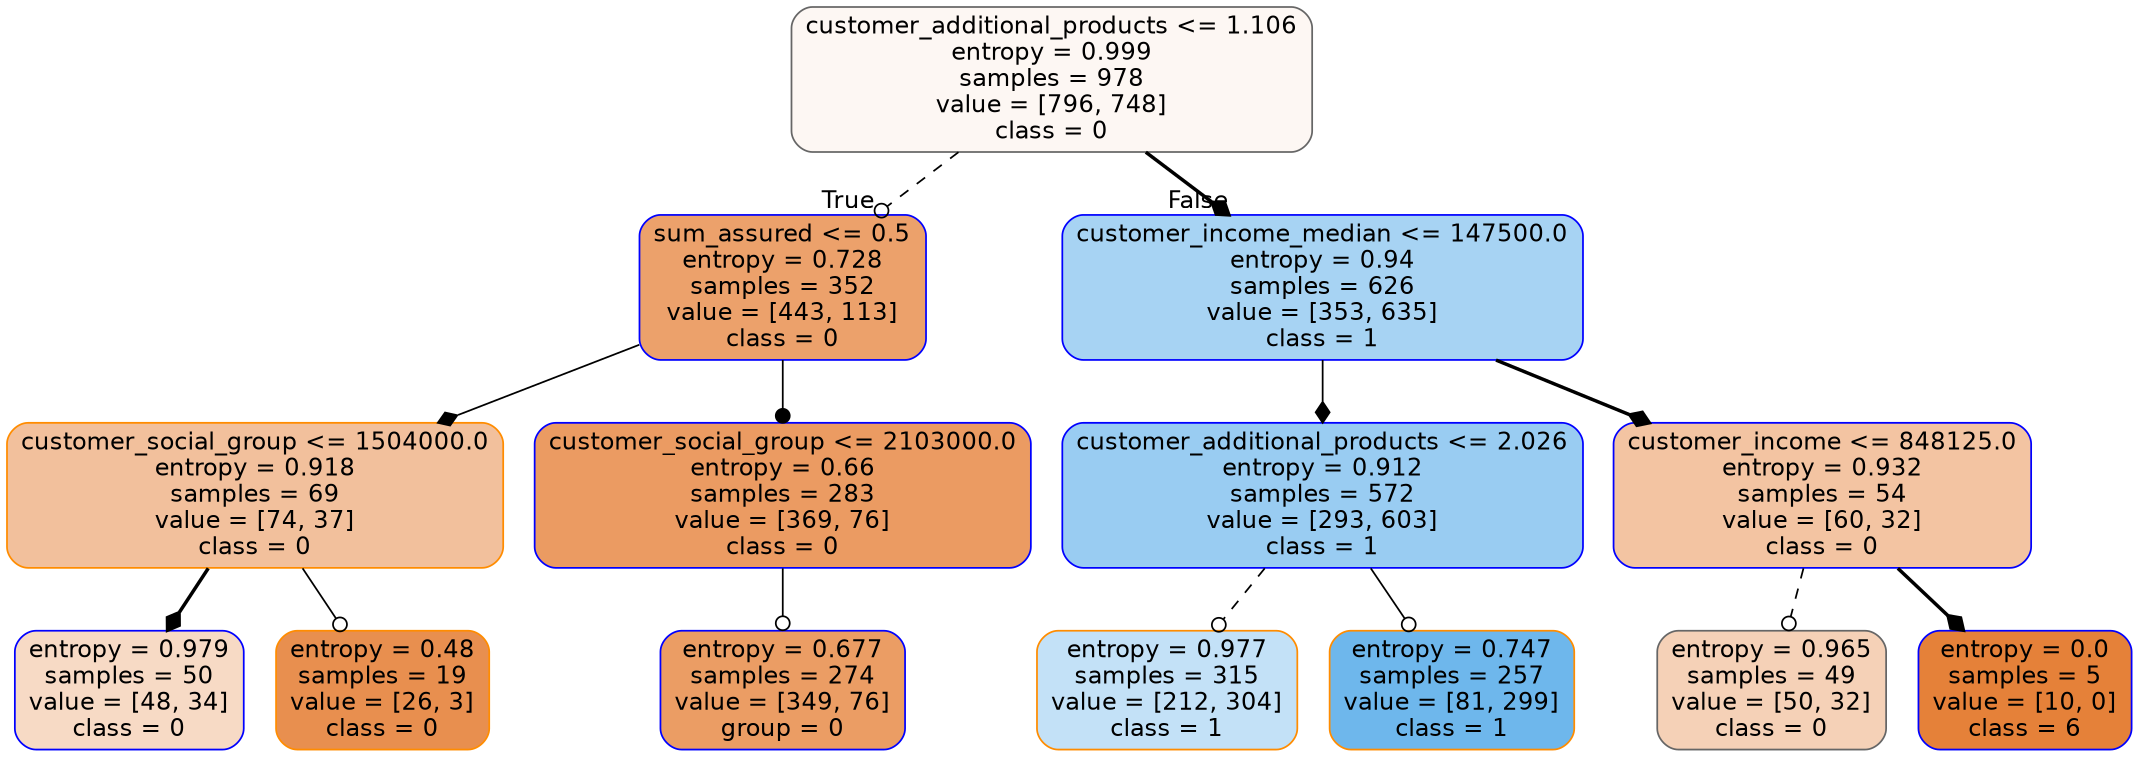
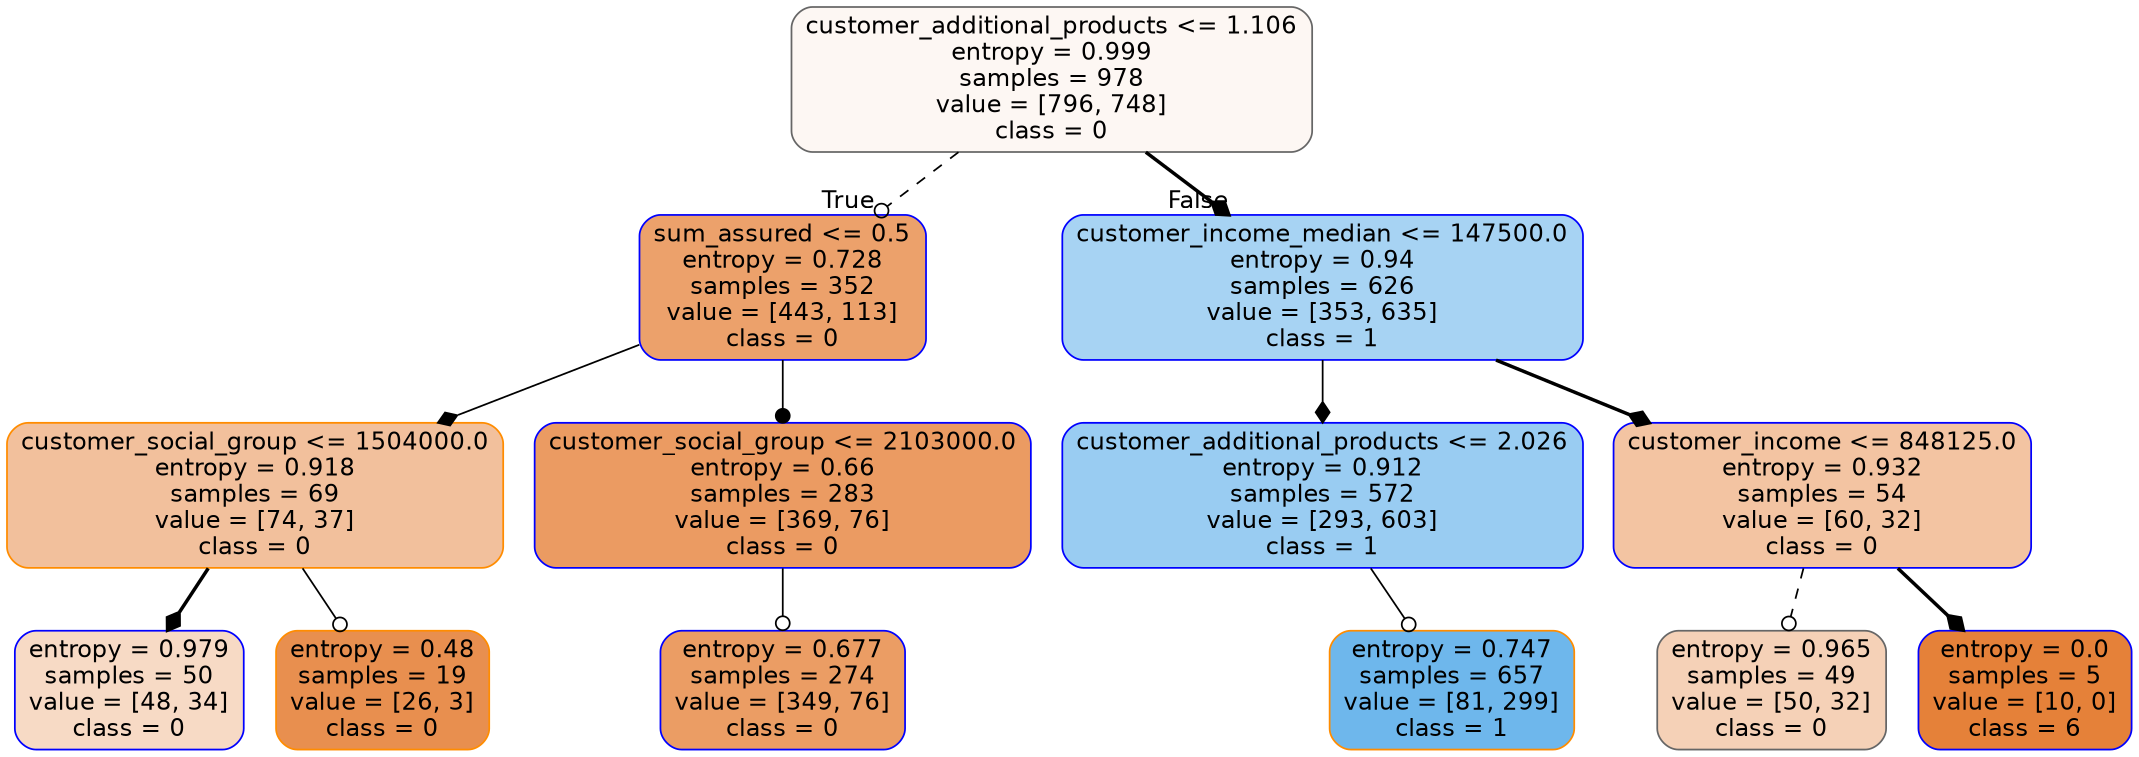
(783, 690) -> (783, 690)
(1167, 690) -> none
(1452, 690) -> (1452, 690)
